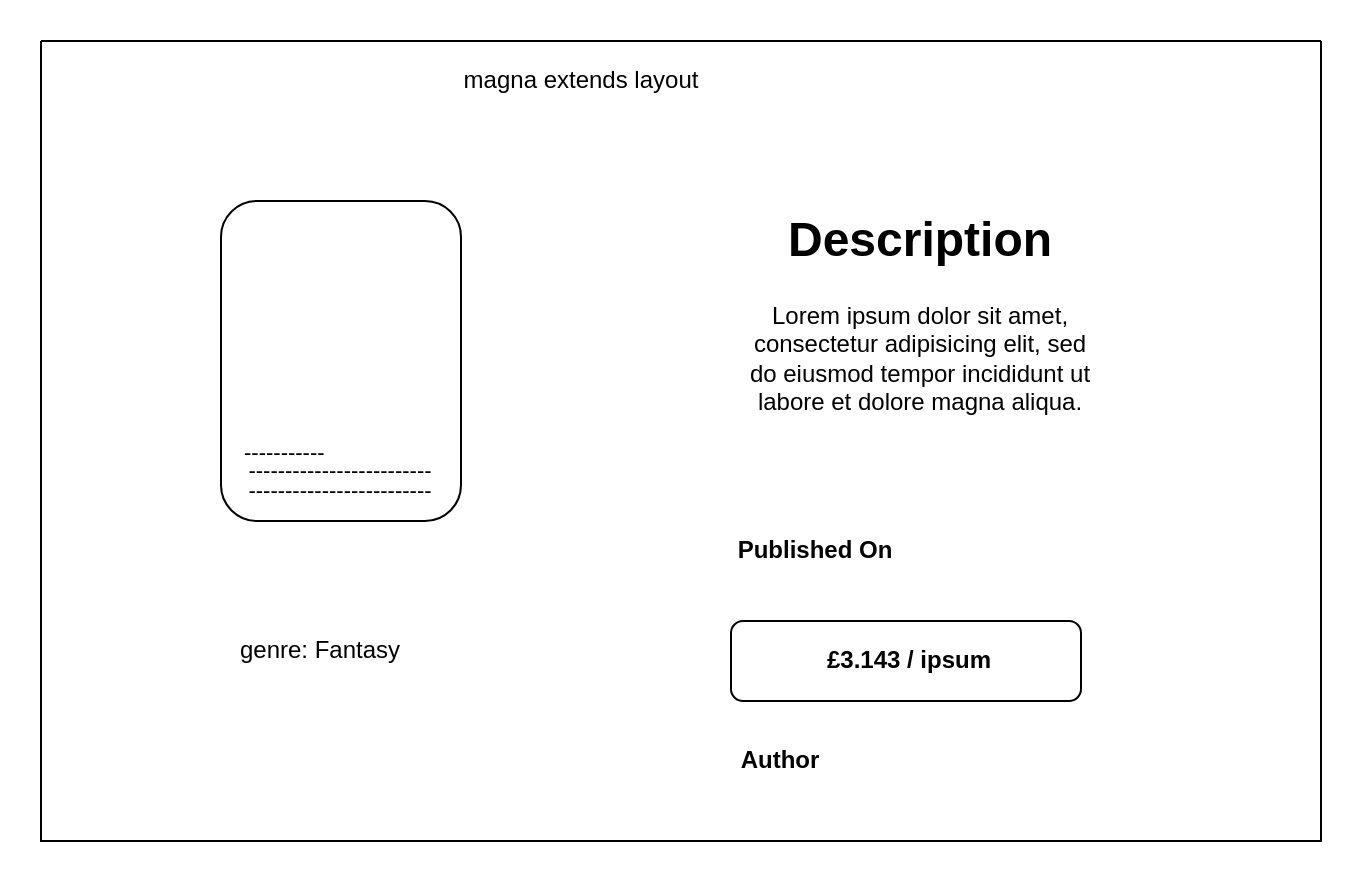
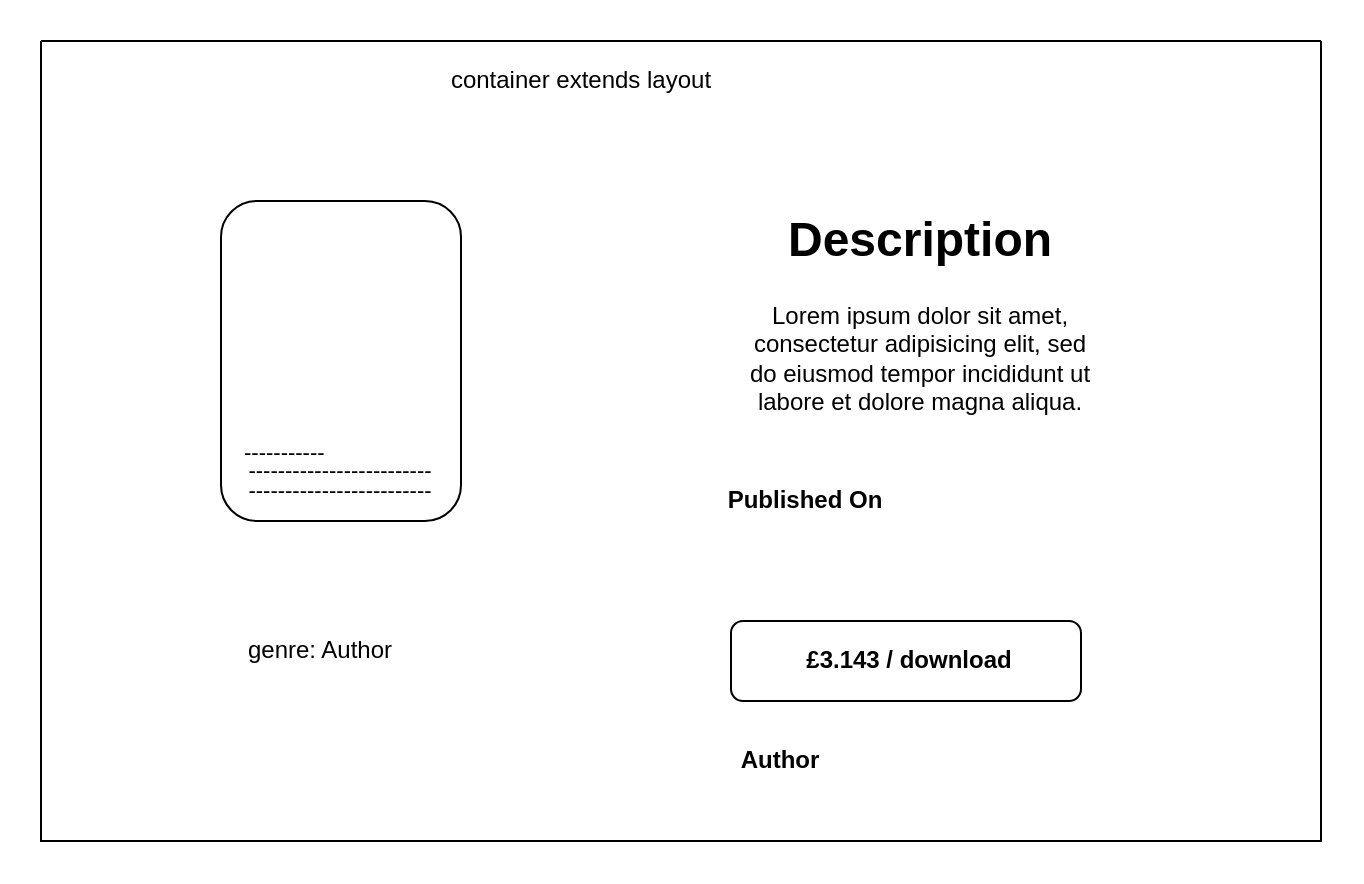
(582, 81) -> (582, 81)
(816, 551) -> (806, 501)
(321, 651) -> (321, 651)
(910, 661) -> (910, 661)
